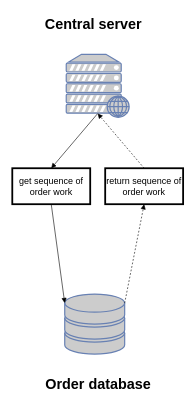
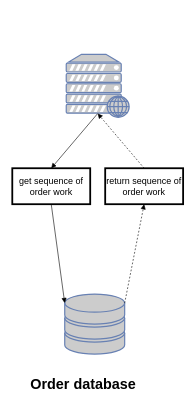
(93, 24) -> none
(98, 384) -> (83, 384)
